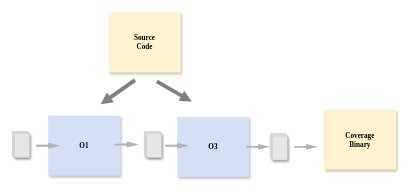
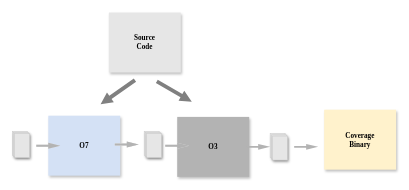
(145, 42) -> (145, 42)
(84, 146) -> (84, 146)
(213, 147) -> (213, 147)
